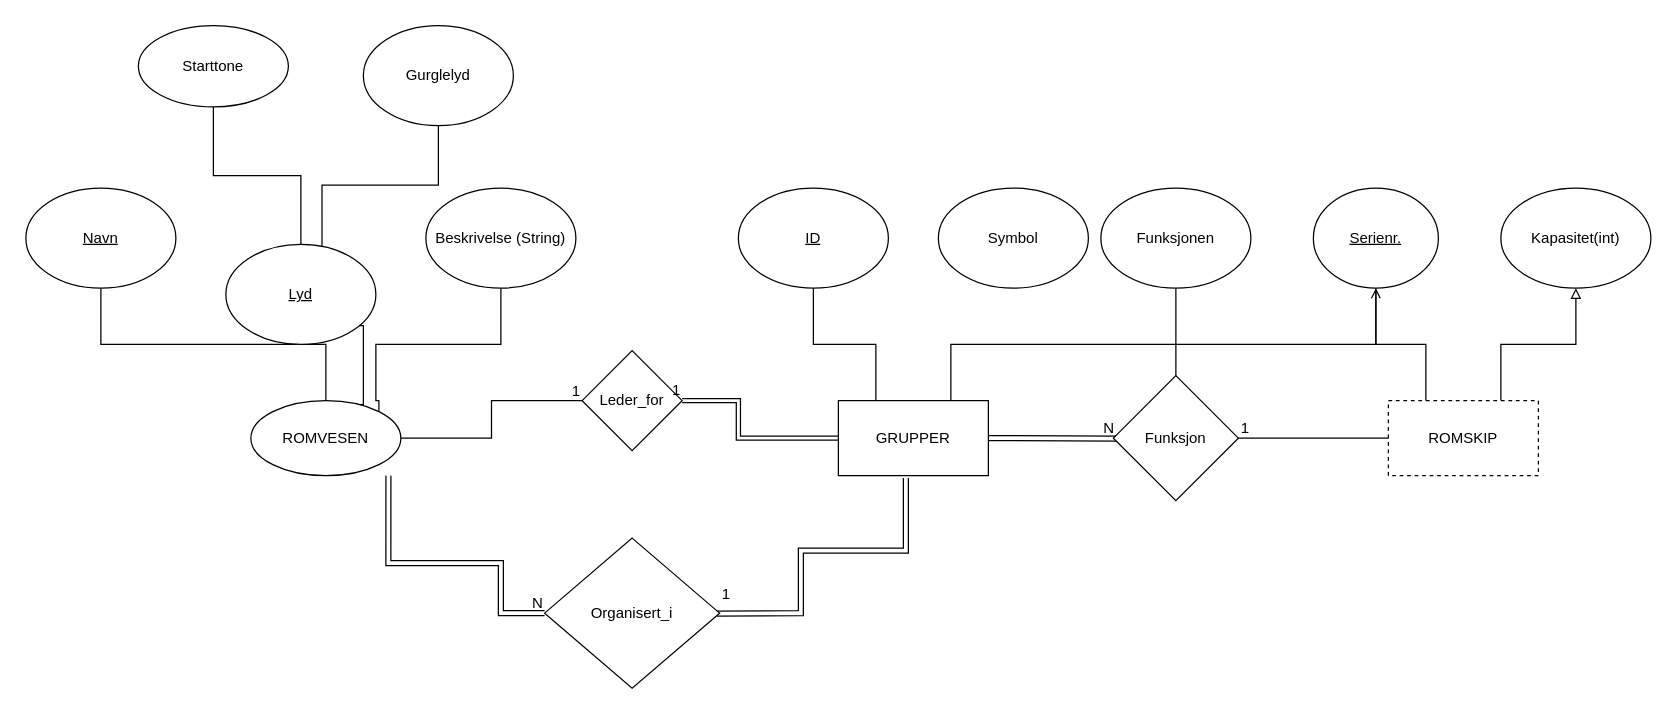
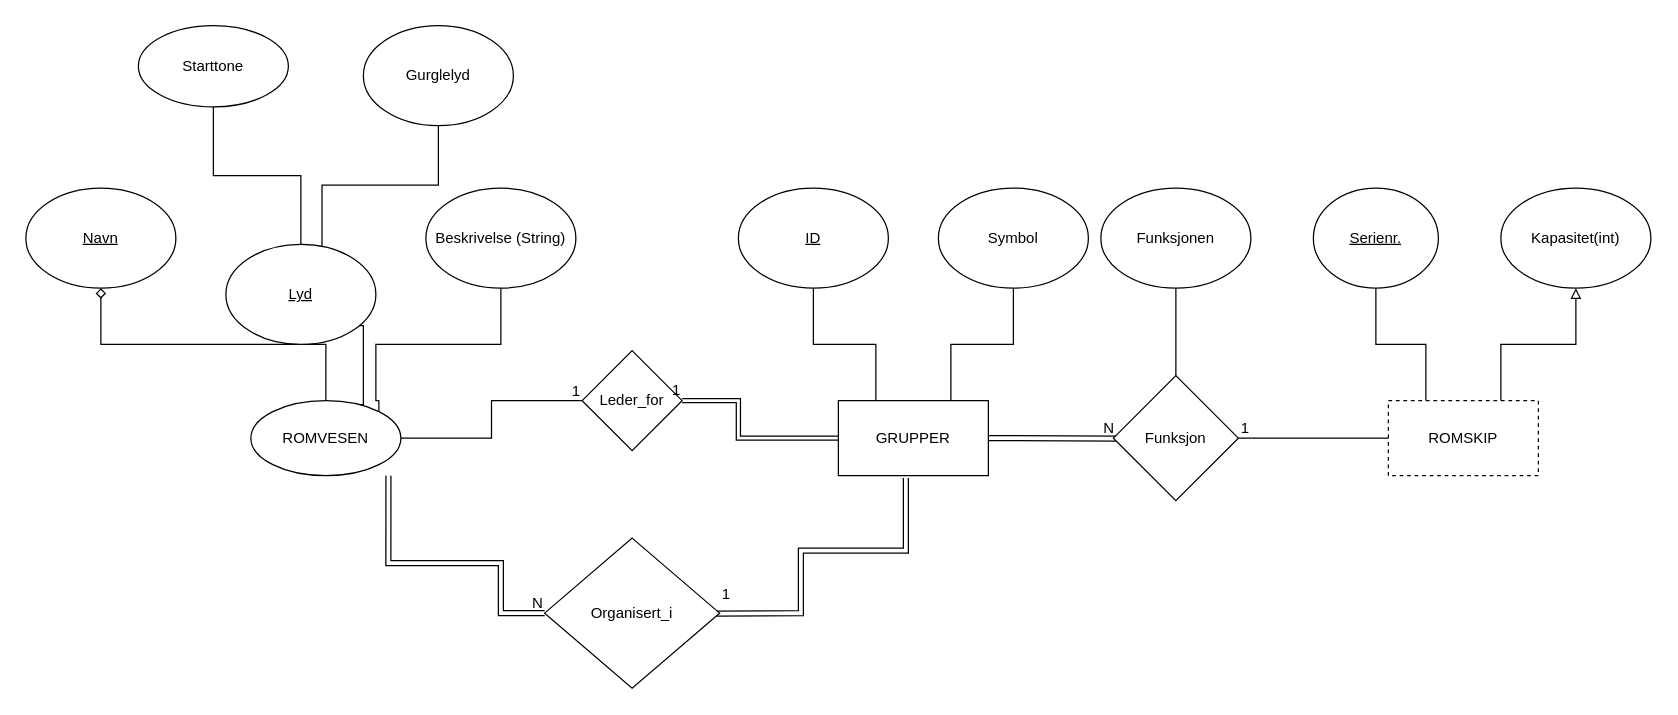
(101, 293) -> (101, 298)
(1191, 344) -> (1013, 317)
(1378, 344) -> (1378, 344)
